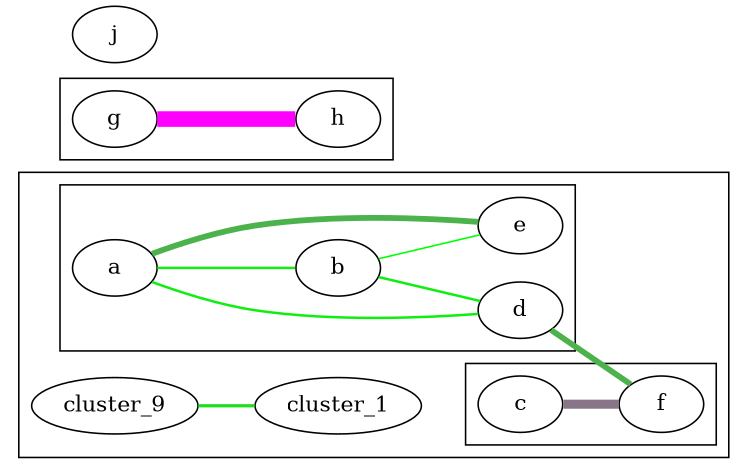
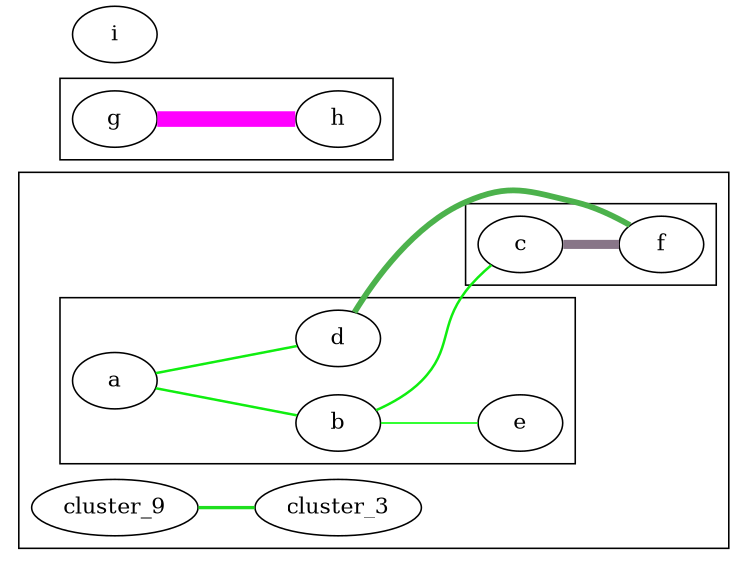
(115, 34) -> none
none -> (115, 34)
(313, 220) -> none
(429, 289) -> (443, 346)
(338, 406) -> (338, 508)
